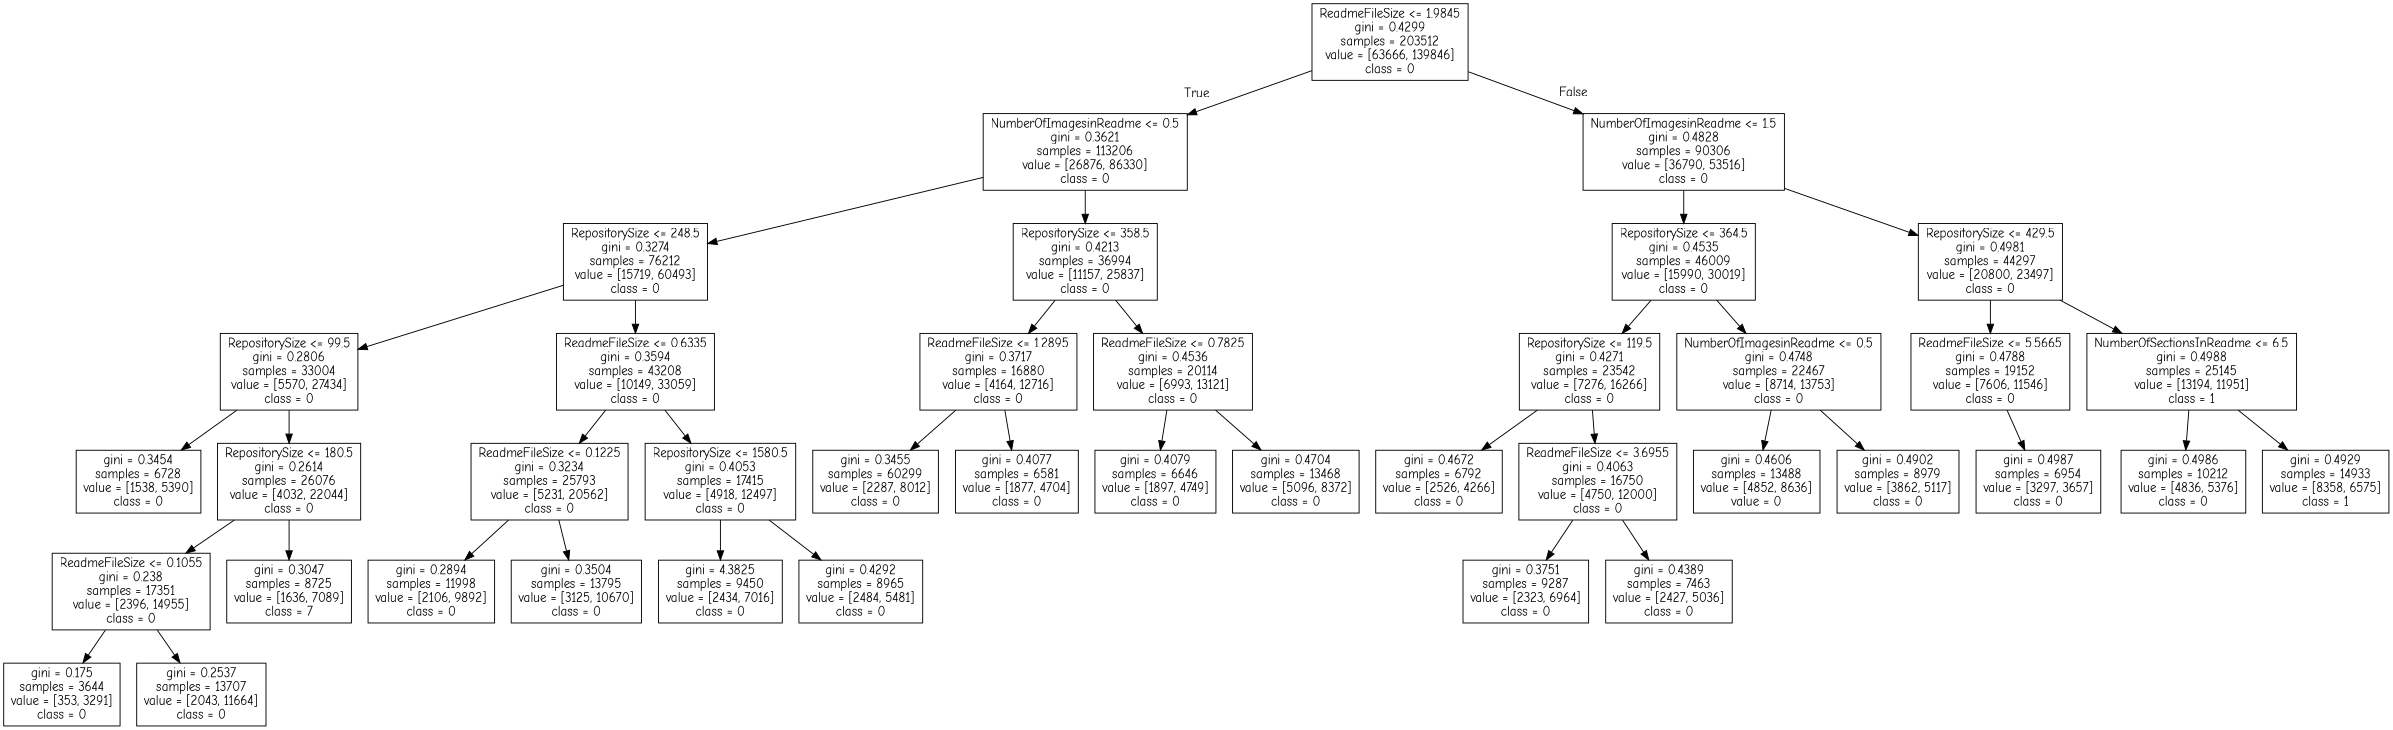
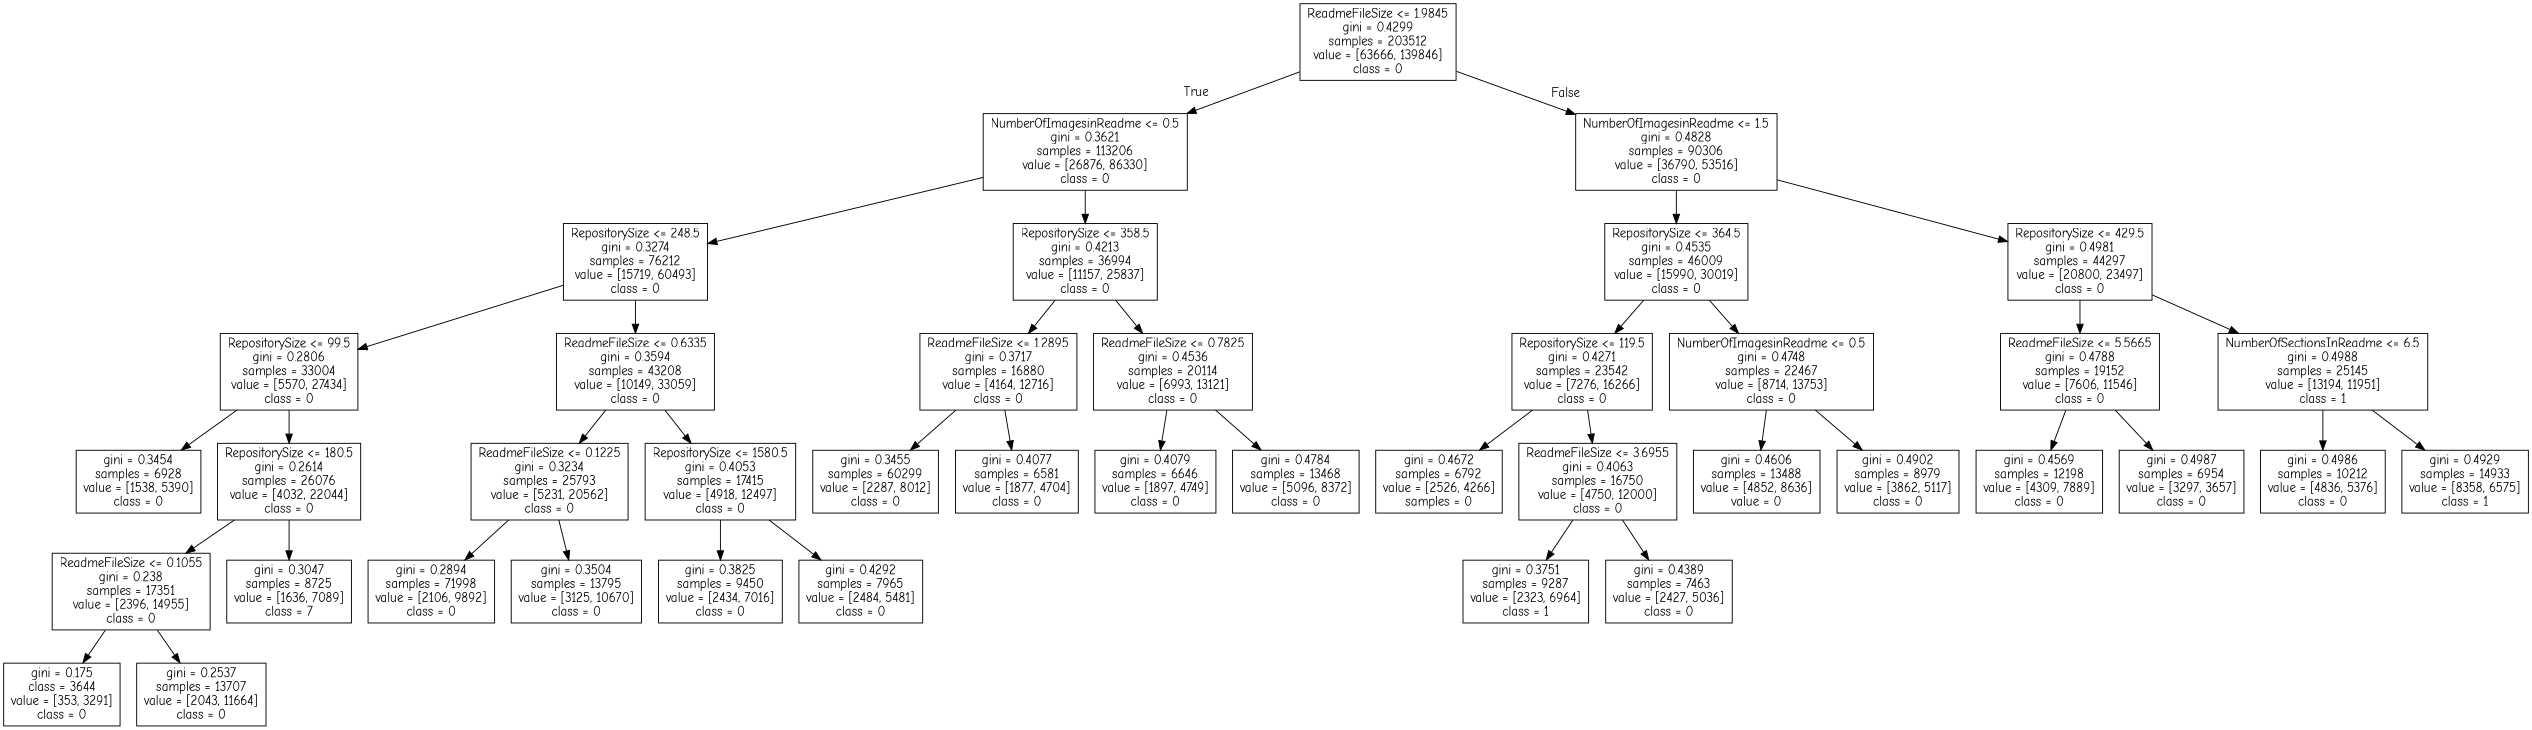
(139, 482) -> (139, 482)
(1296, 482) -> (1296, 482)
(1439, 482) -> (1439, 482)
none -> (2039, 482)
(431, 592) -> (431, 592)
(720, 592) -> (720, 592)
(861, 592) -> (861, 592)
(1526, 592) -> (1526, 592)
(62, 695) -> (62, 695)
